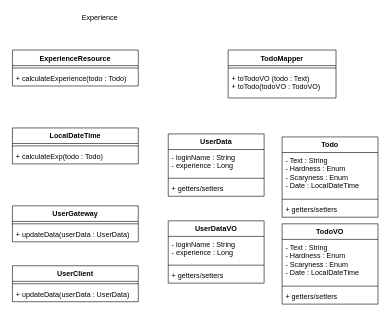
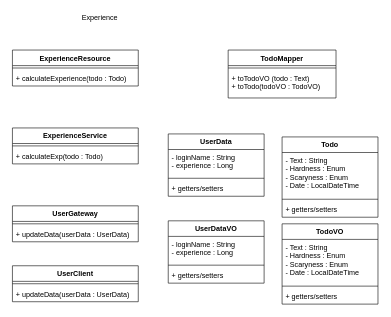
(75, 136) -> (75, 136)
